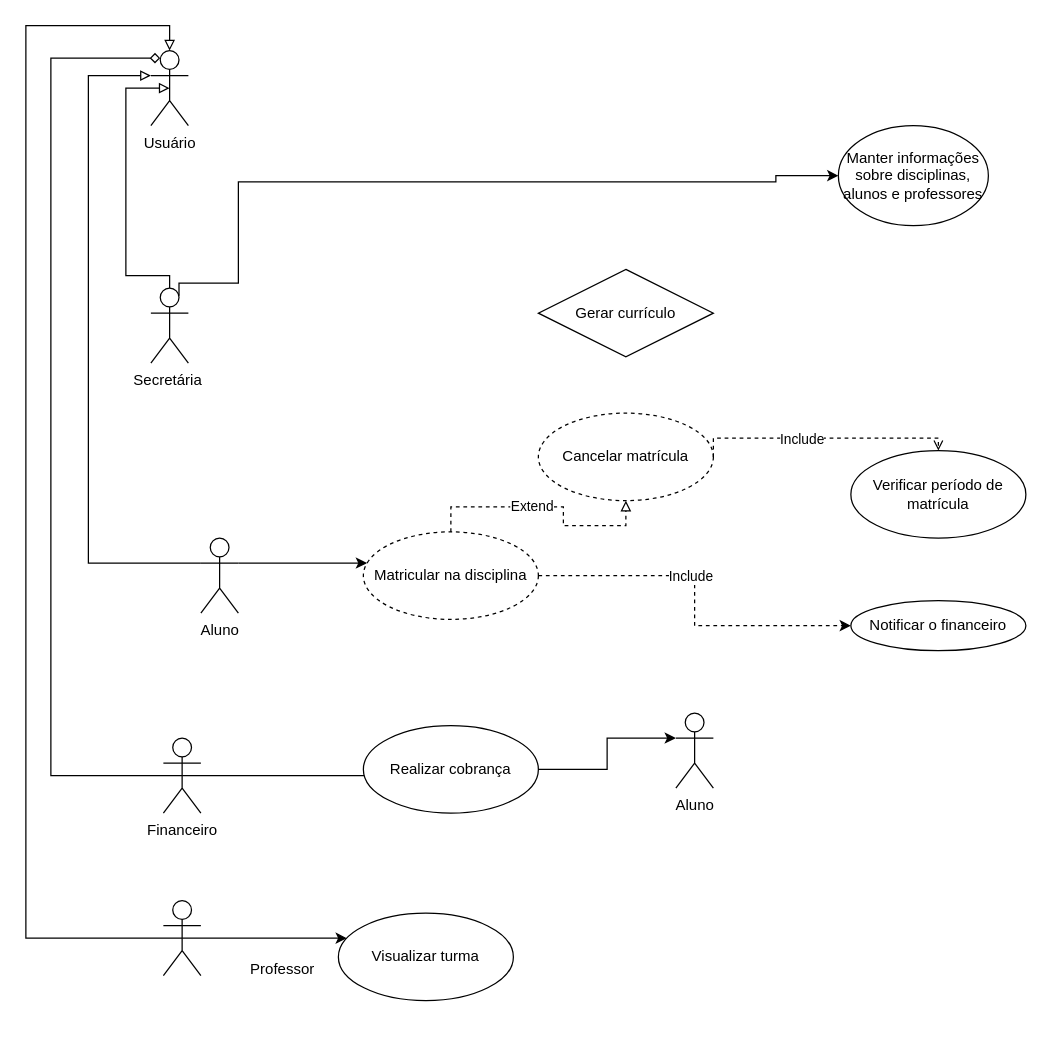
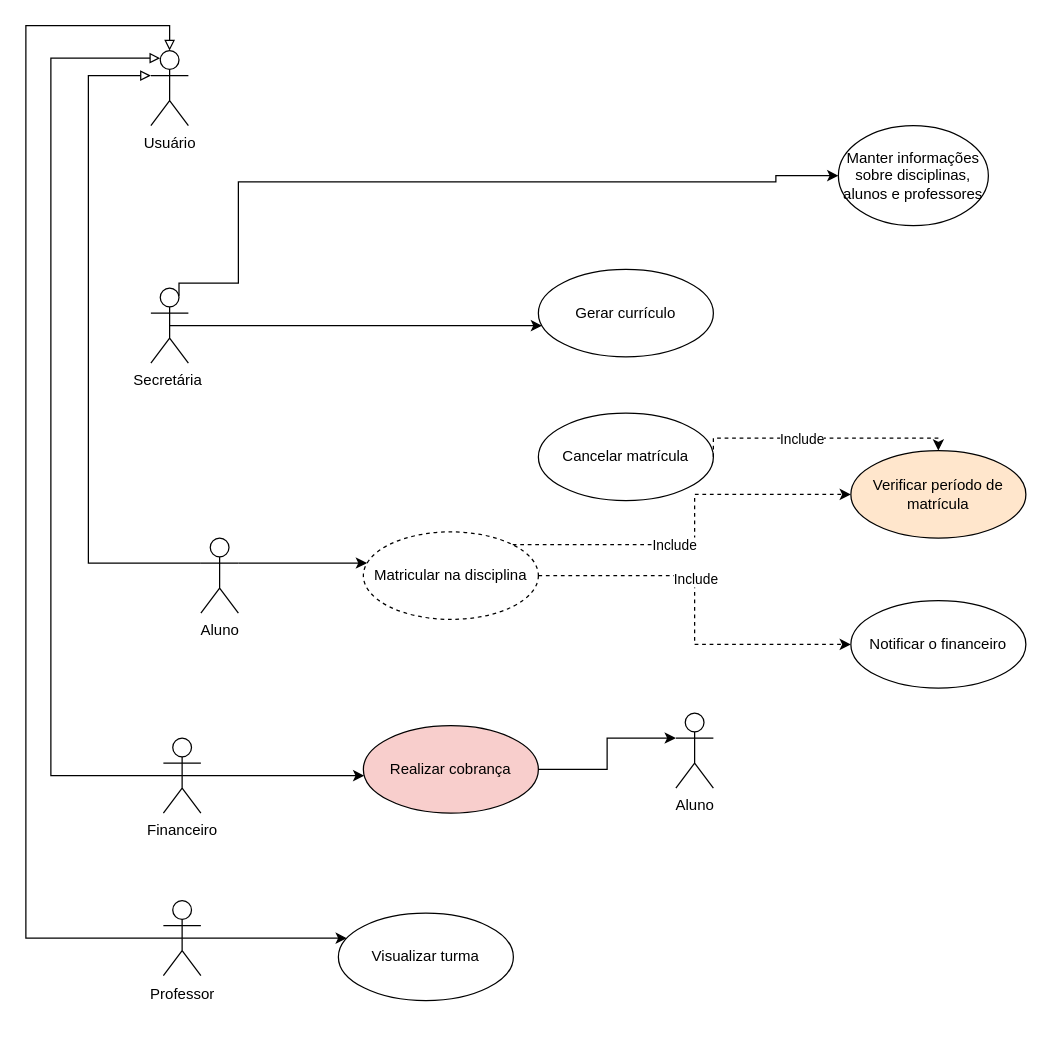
(148, 58) -> (148, 58)
(126, 193) -> none
(626, 313) -> (626, 313)
none -> (353, 326)
(938, 439) -> (936, 438)
(626, 457) -> (626, 457)
(938, 494) -> (938, 494)
(541, 507) -> none
none -> (694, 537)
(938, 626) -> (938, 644)
(451, 769) -> (451, 769)
(357, 776) -> (354, 776)
(282, 969) -> (182, 994)
